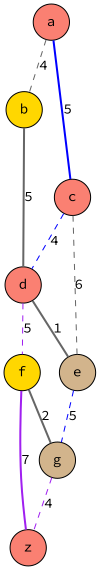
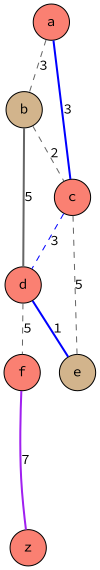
(44, 66) -> (44, 66)
(24, 110) -> (24, 110)
(68, 110) -> (68, 110)
none -> (48, 154)
(55, 241) -> (55, 241)
(79, 285) -> (79, 285)
(23, 329) -> (23, 329)
(50, 329) -> (50, 329)
(22, 373) -> (22, 373)
(57, 460) -> none
